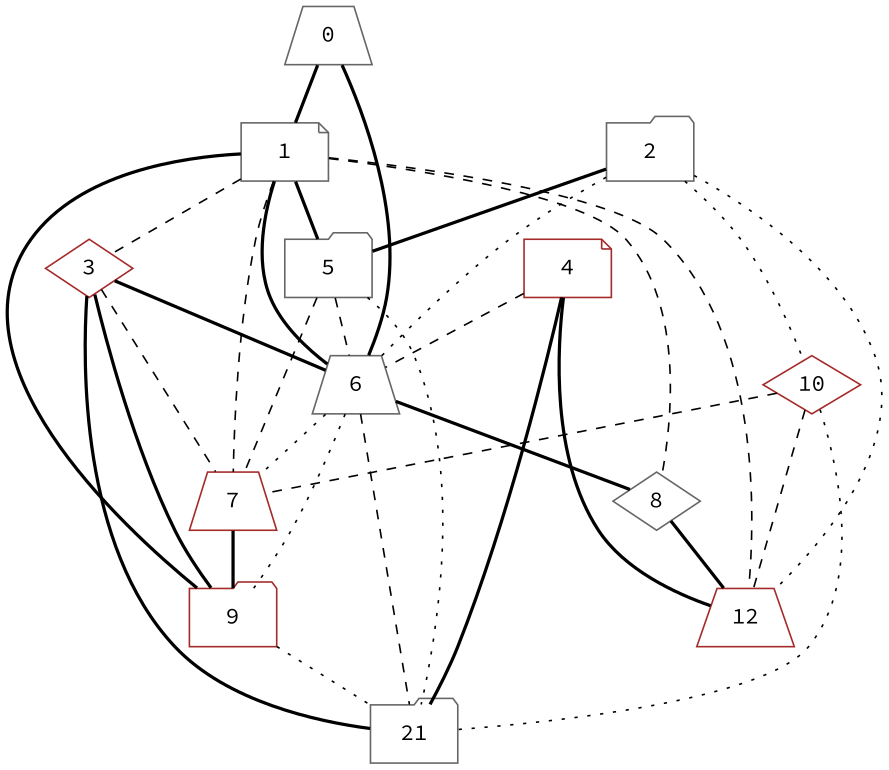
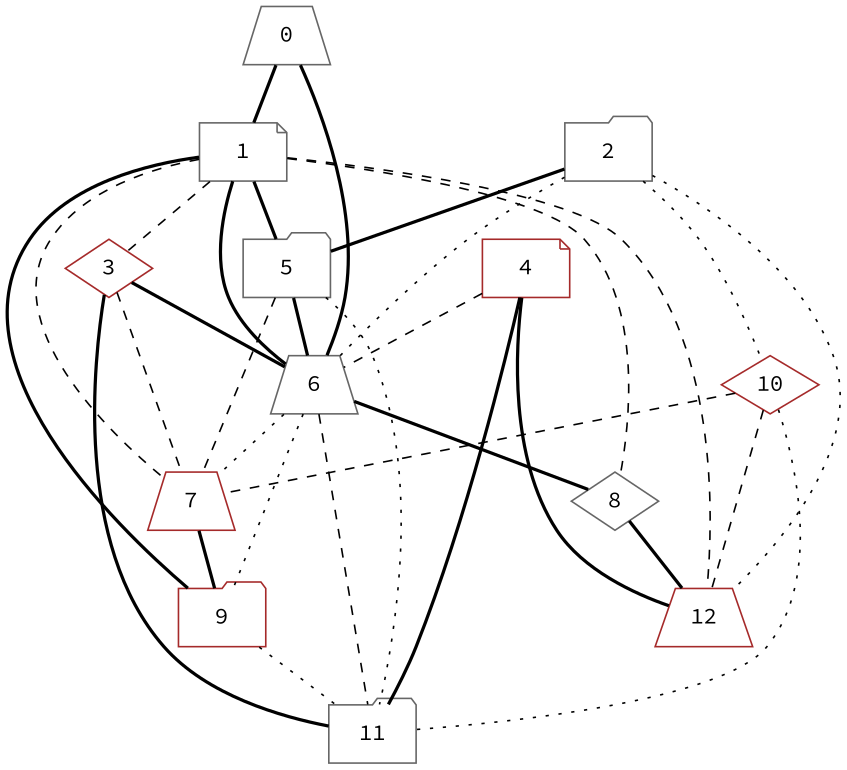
(342, 327) -> (301, 327)
(140, 447) -> none
(414, 734) -> (372, 734)
